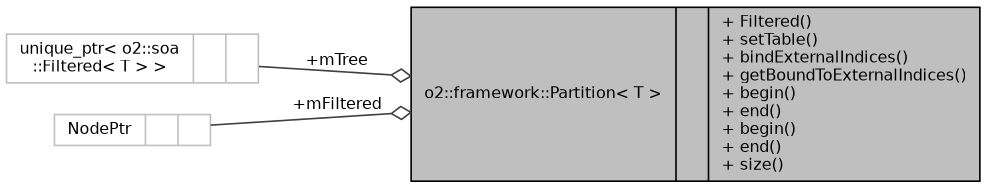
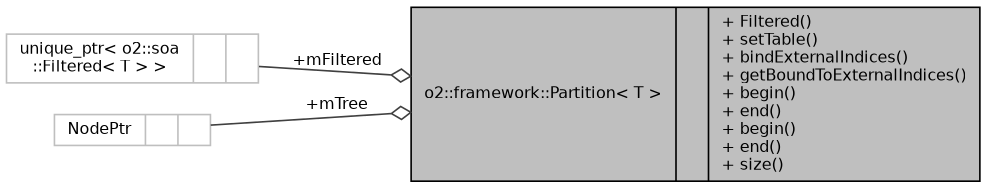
(335, 61) -> (335, 61)
(335, 105) -> (335, 105)
